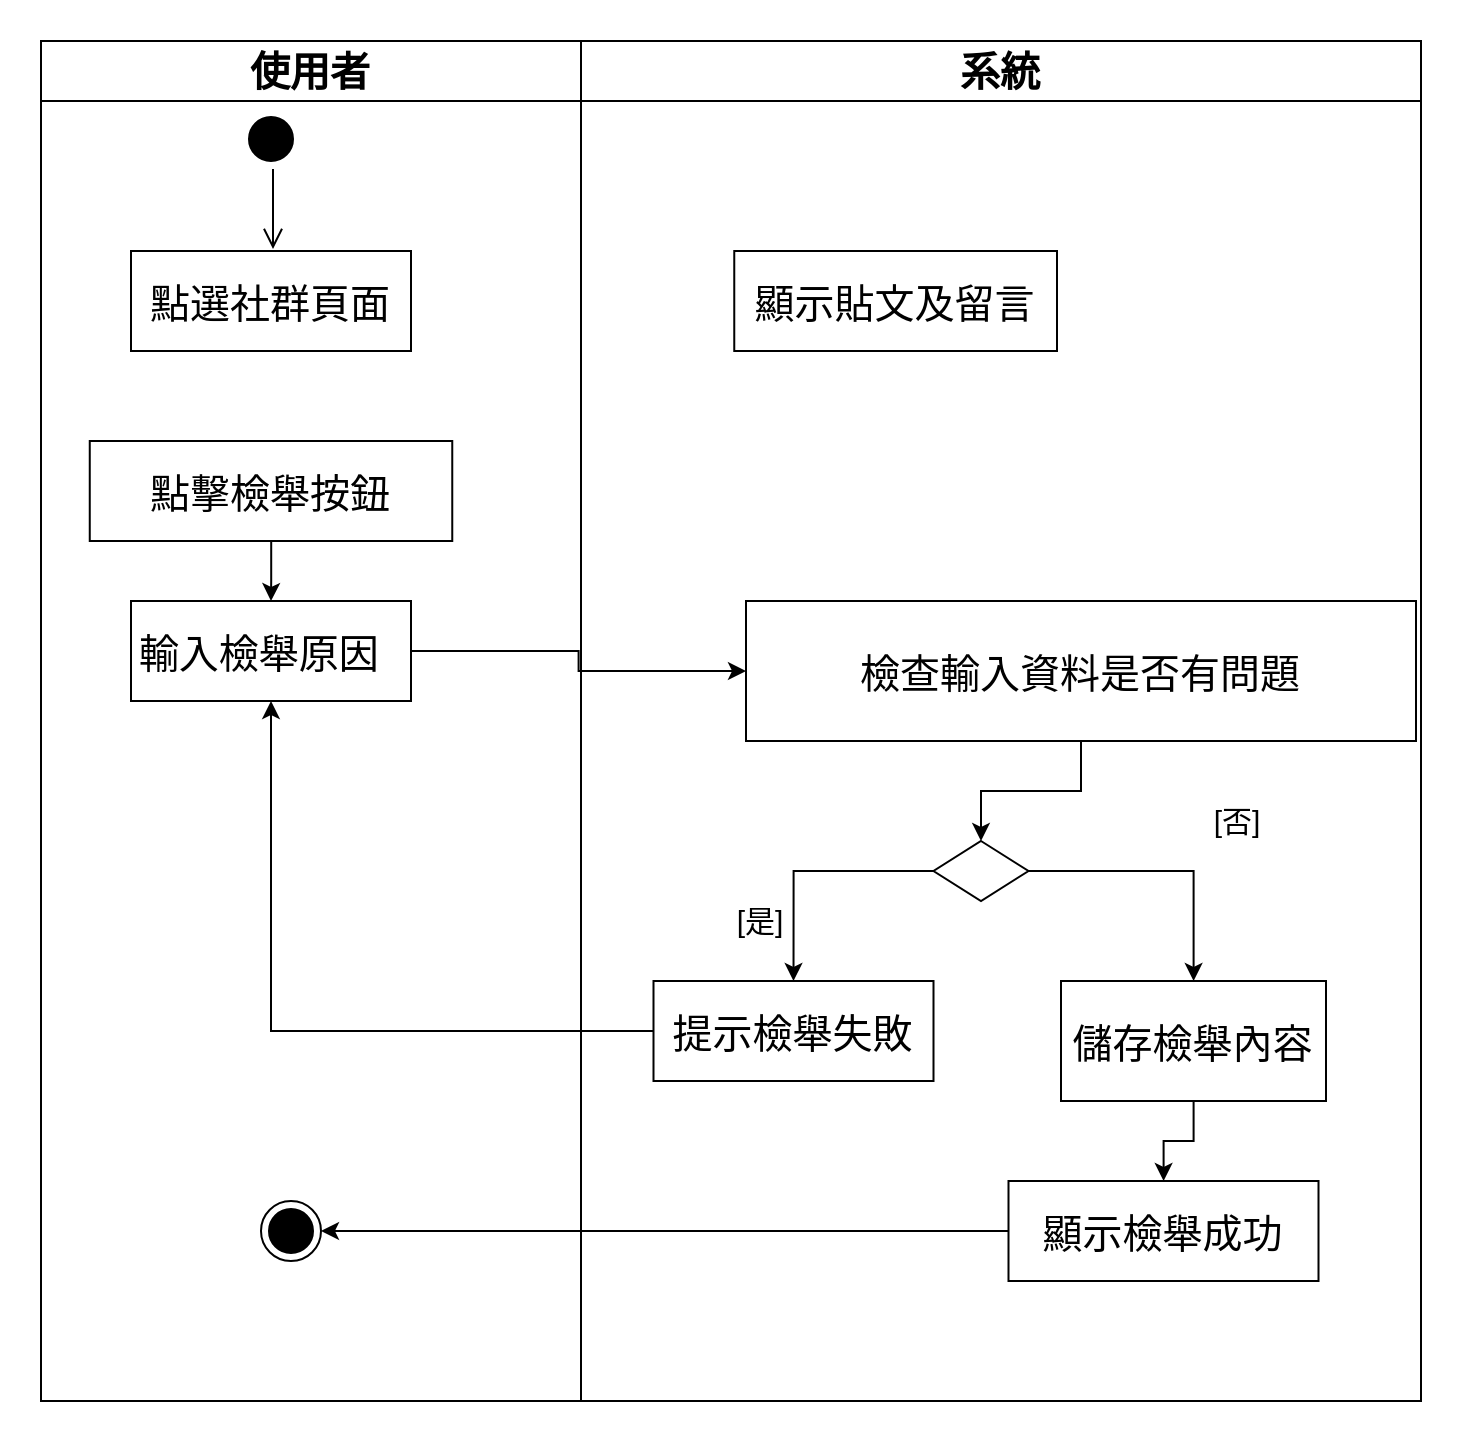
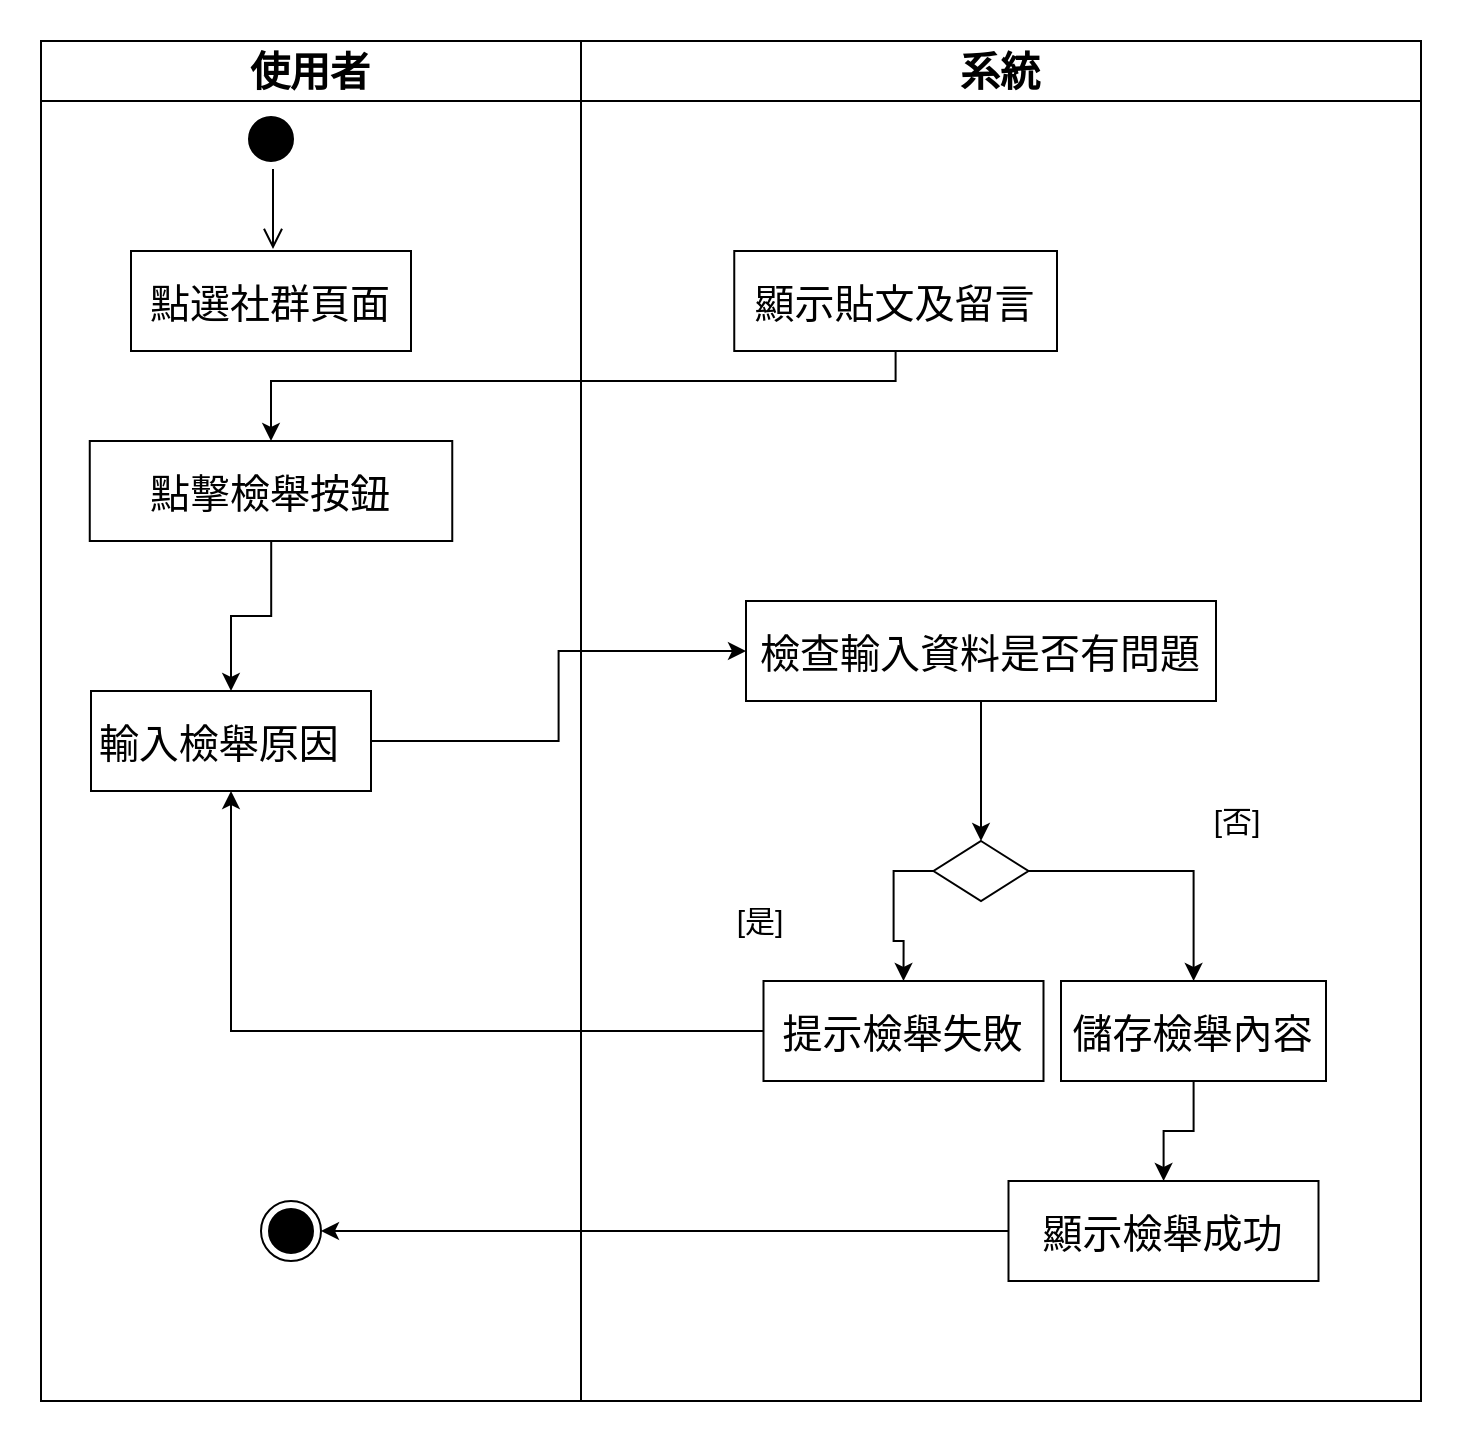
none -> (401, 381)
(271, 651) -> (231, 741)
(1081, 671) -> (981, 651)
(794, 1031) -> (904, 1031)
(1194, 1041) -> (1194, 1031)
